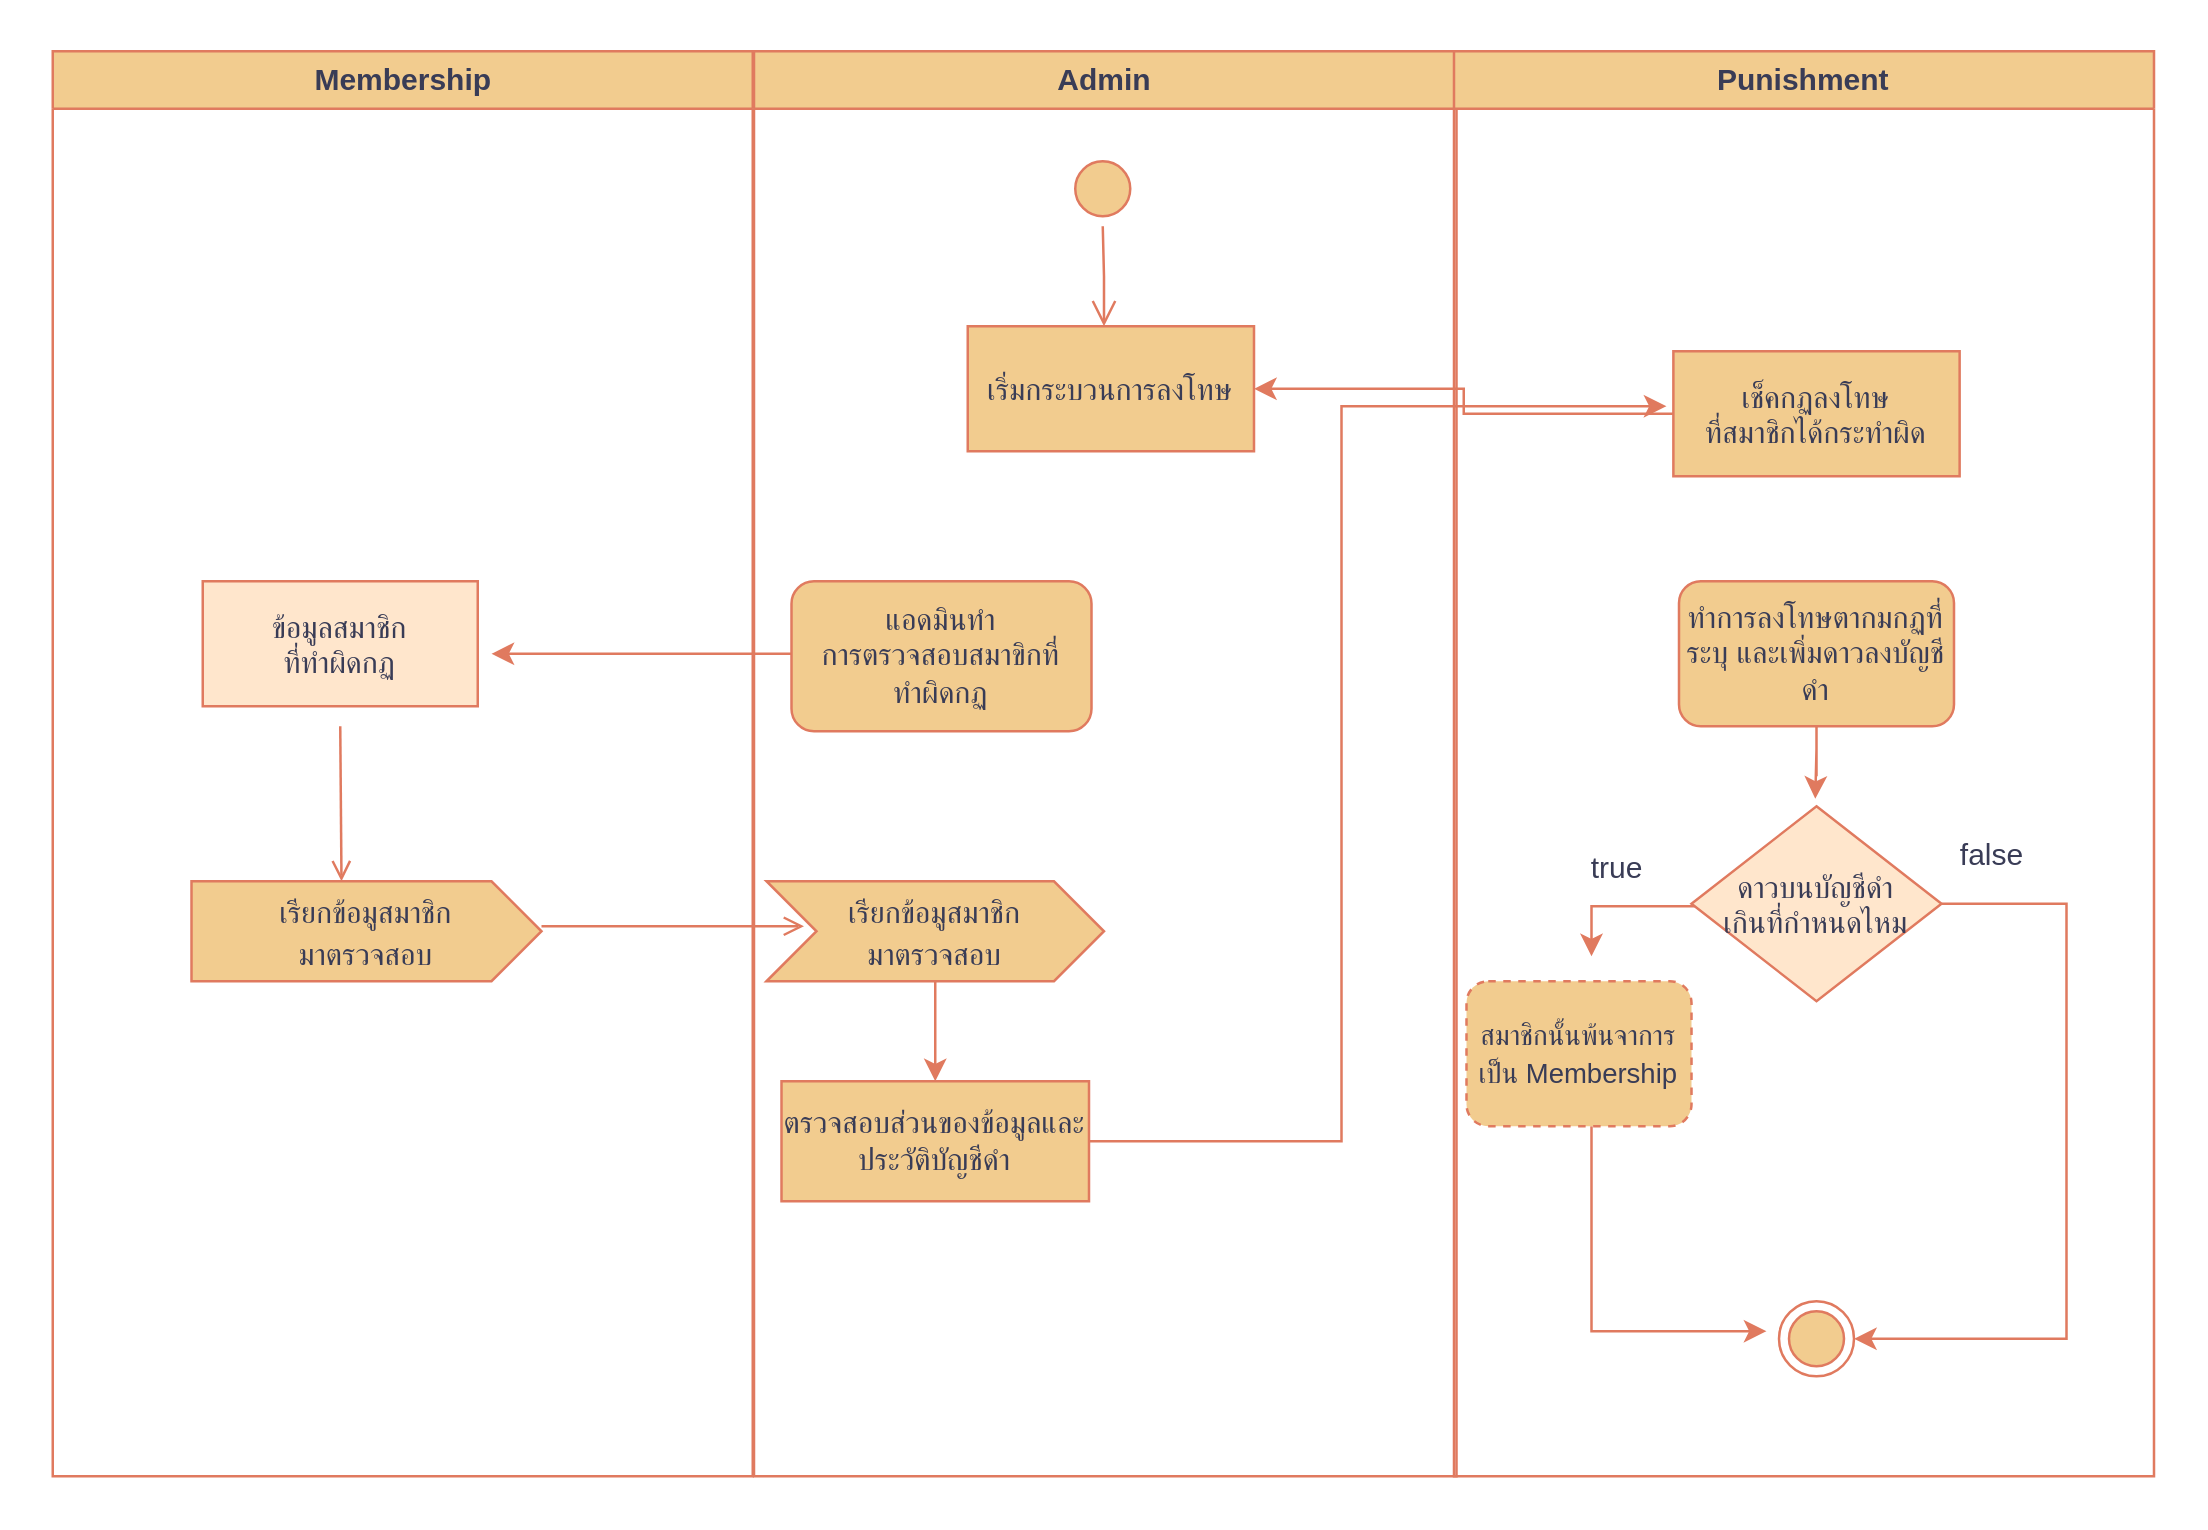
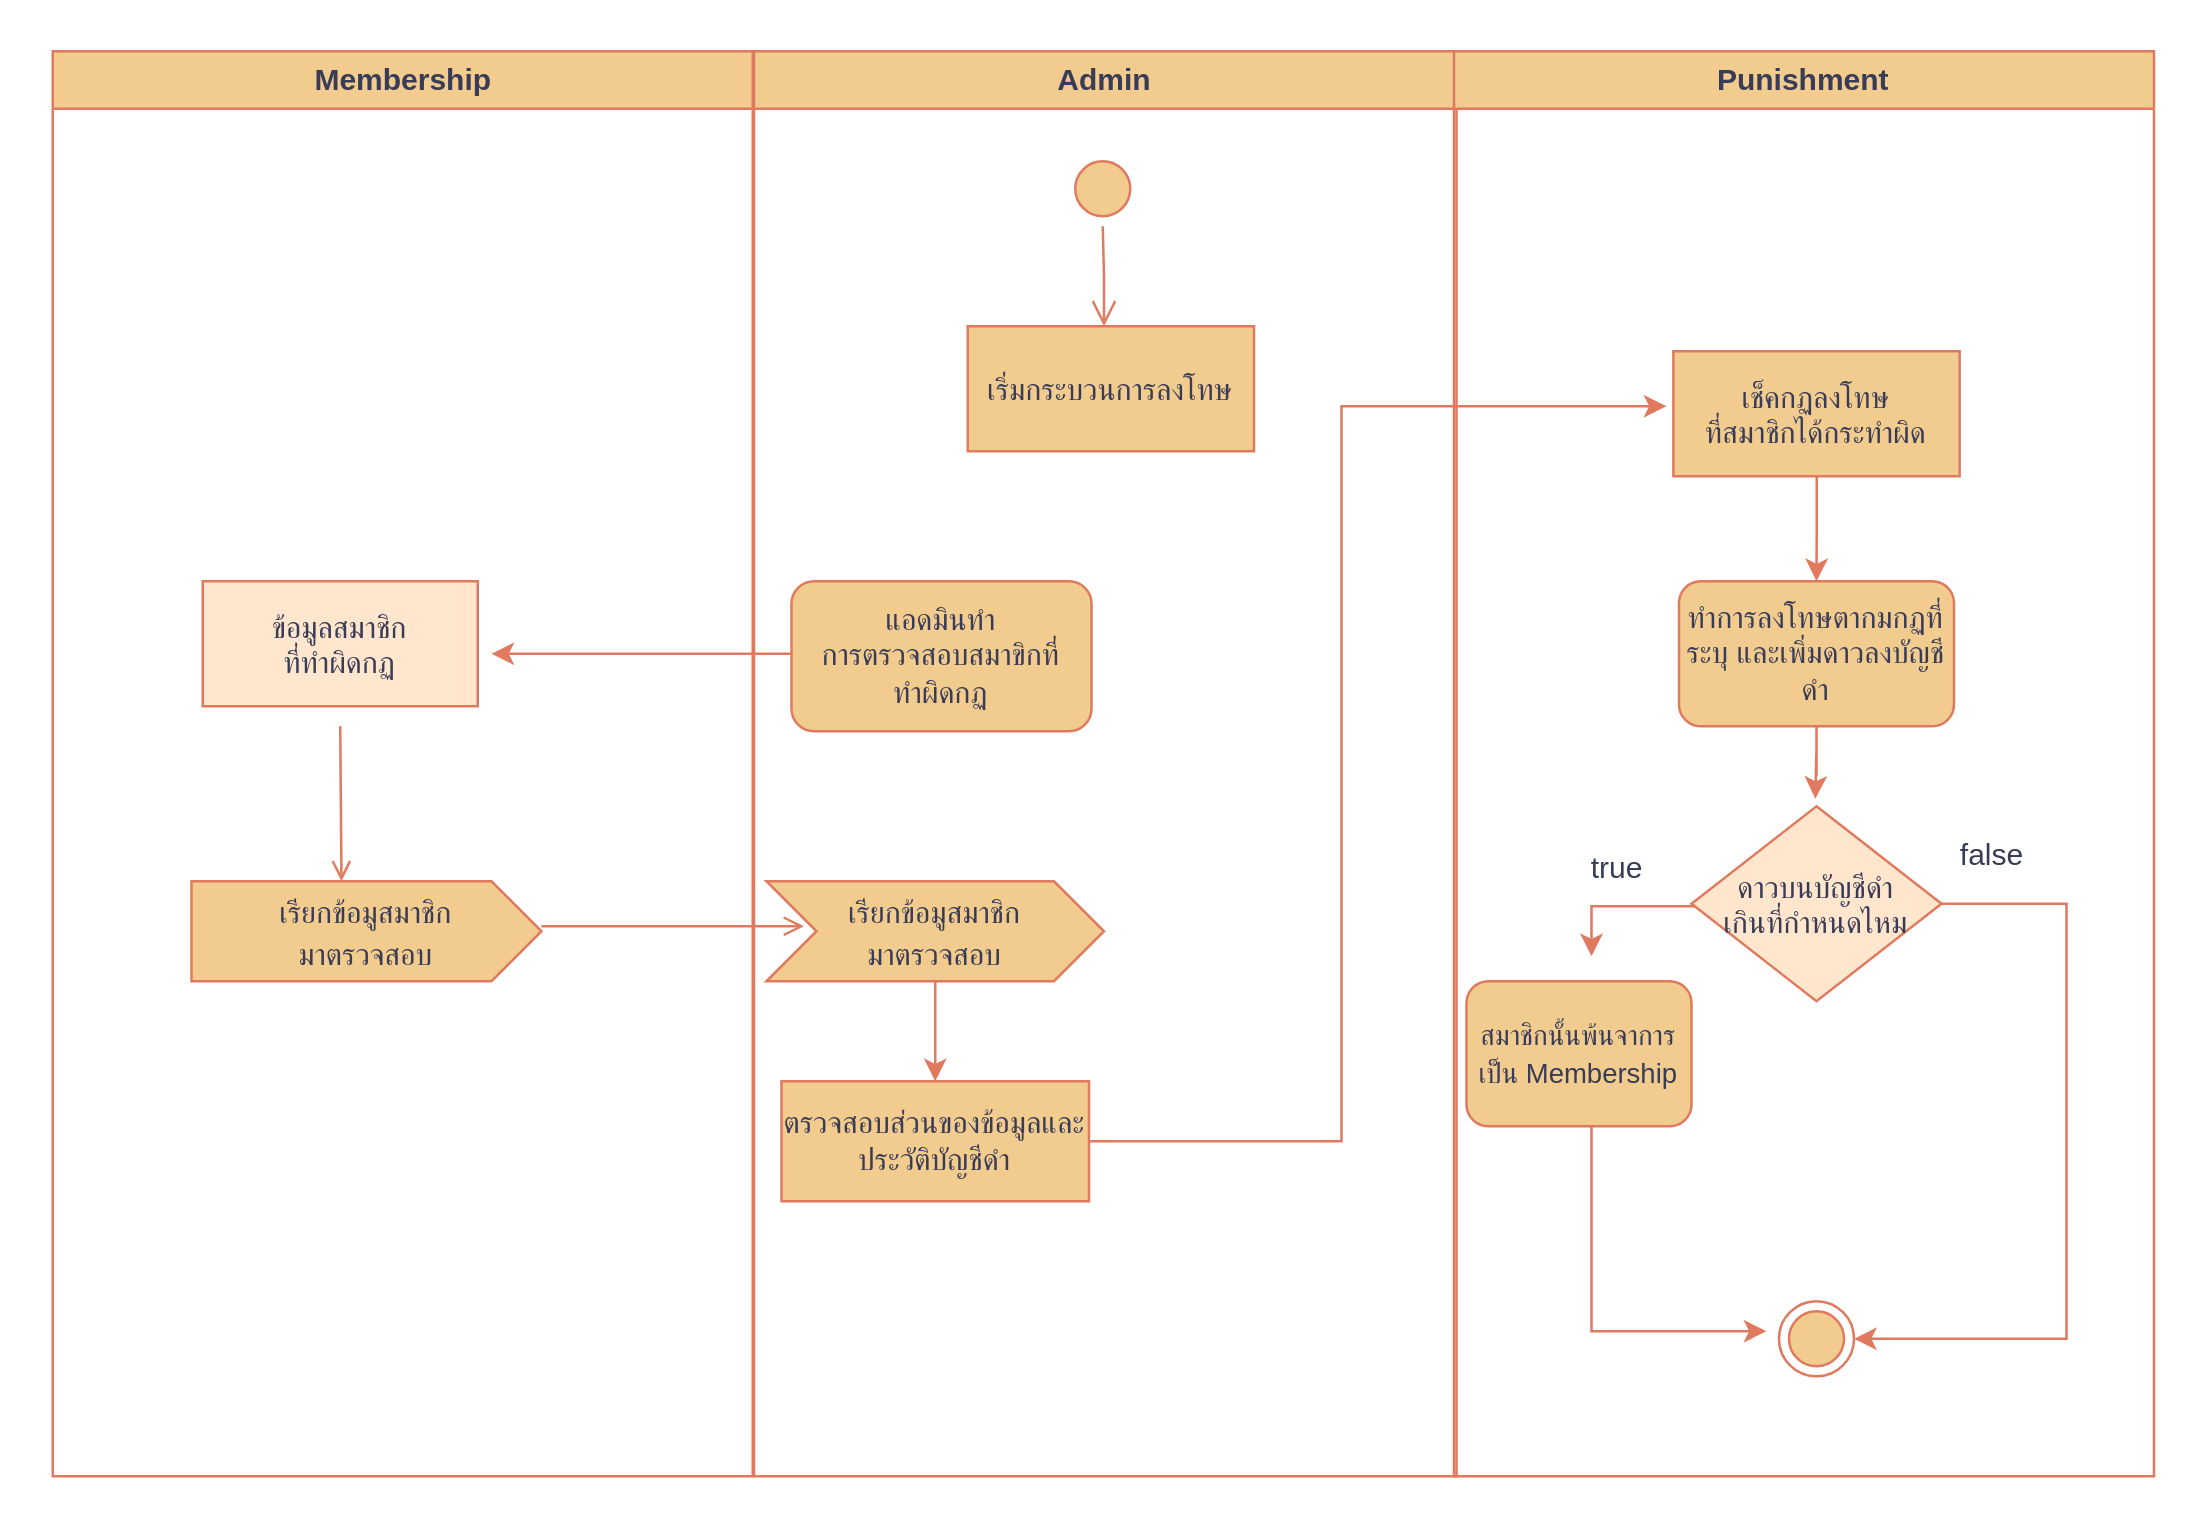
(1567, 414) -> (1817, 521)
(1579, 1054) -> (1579, 1054)
